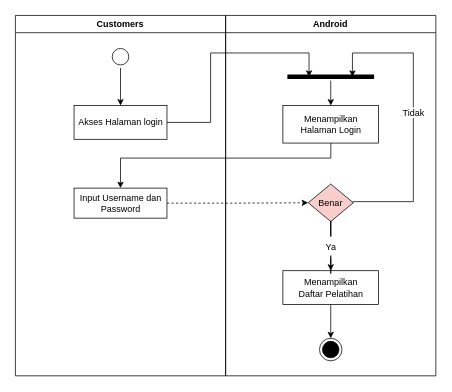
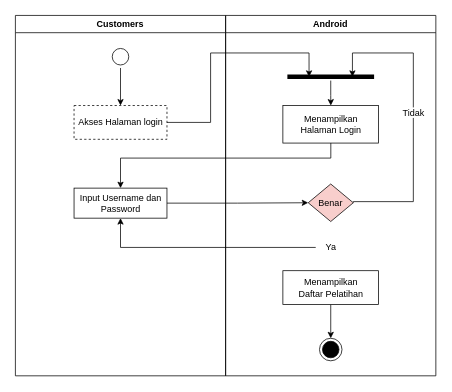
(120, 122) -> (120, 122)
(234, 203) -> (234, 203)
(330, 229) -> none
(330, 267) -> (206, 247)
